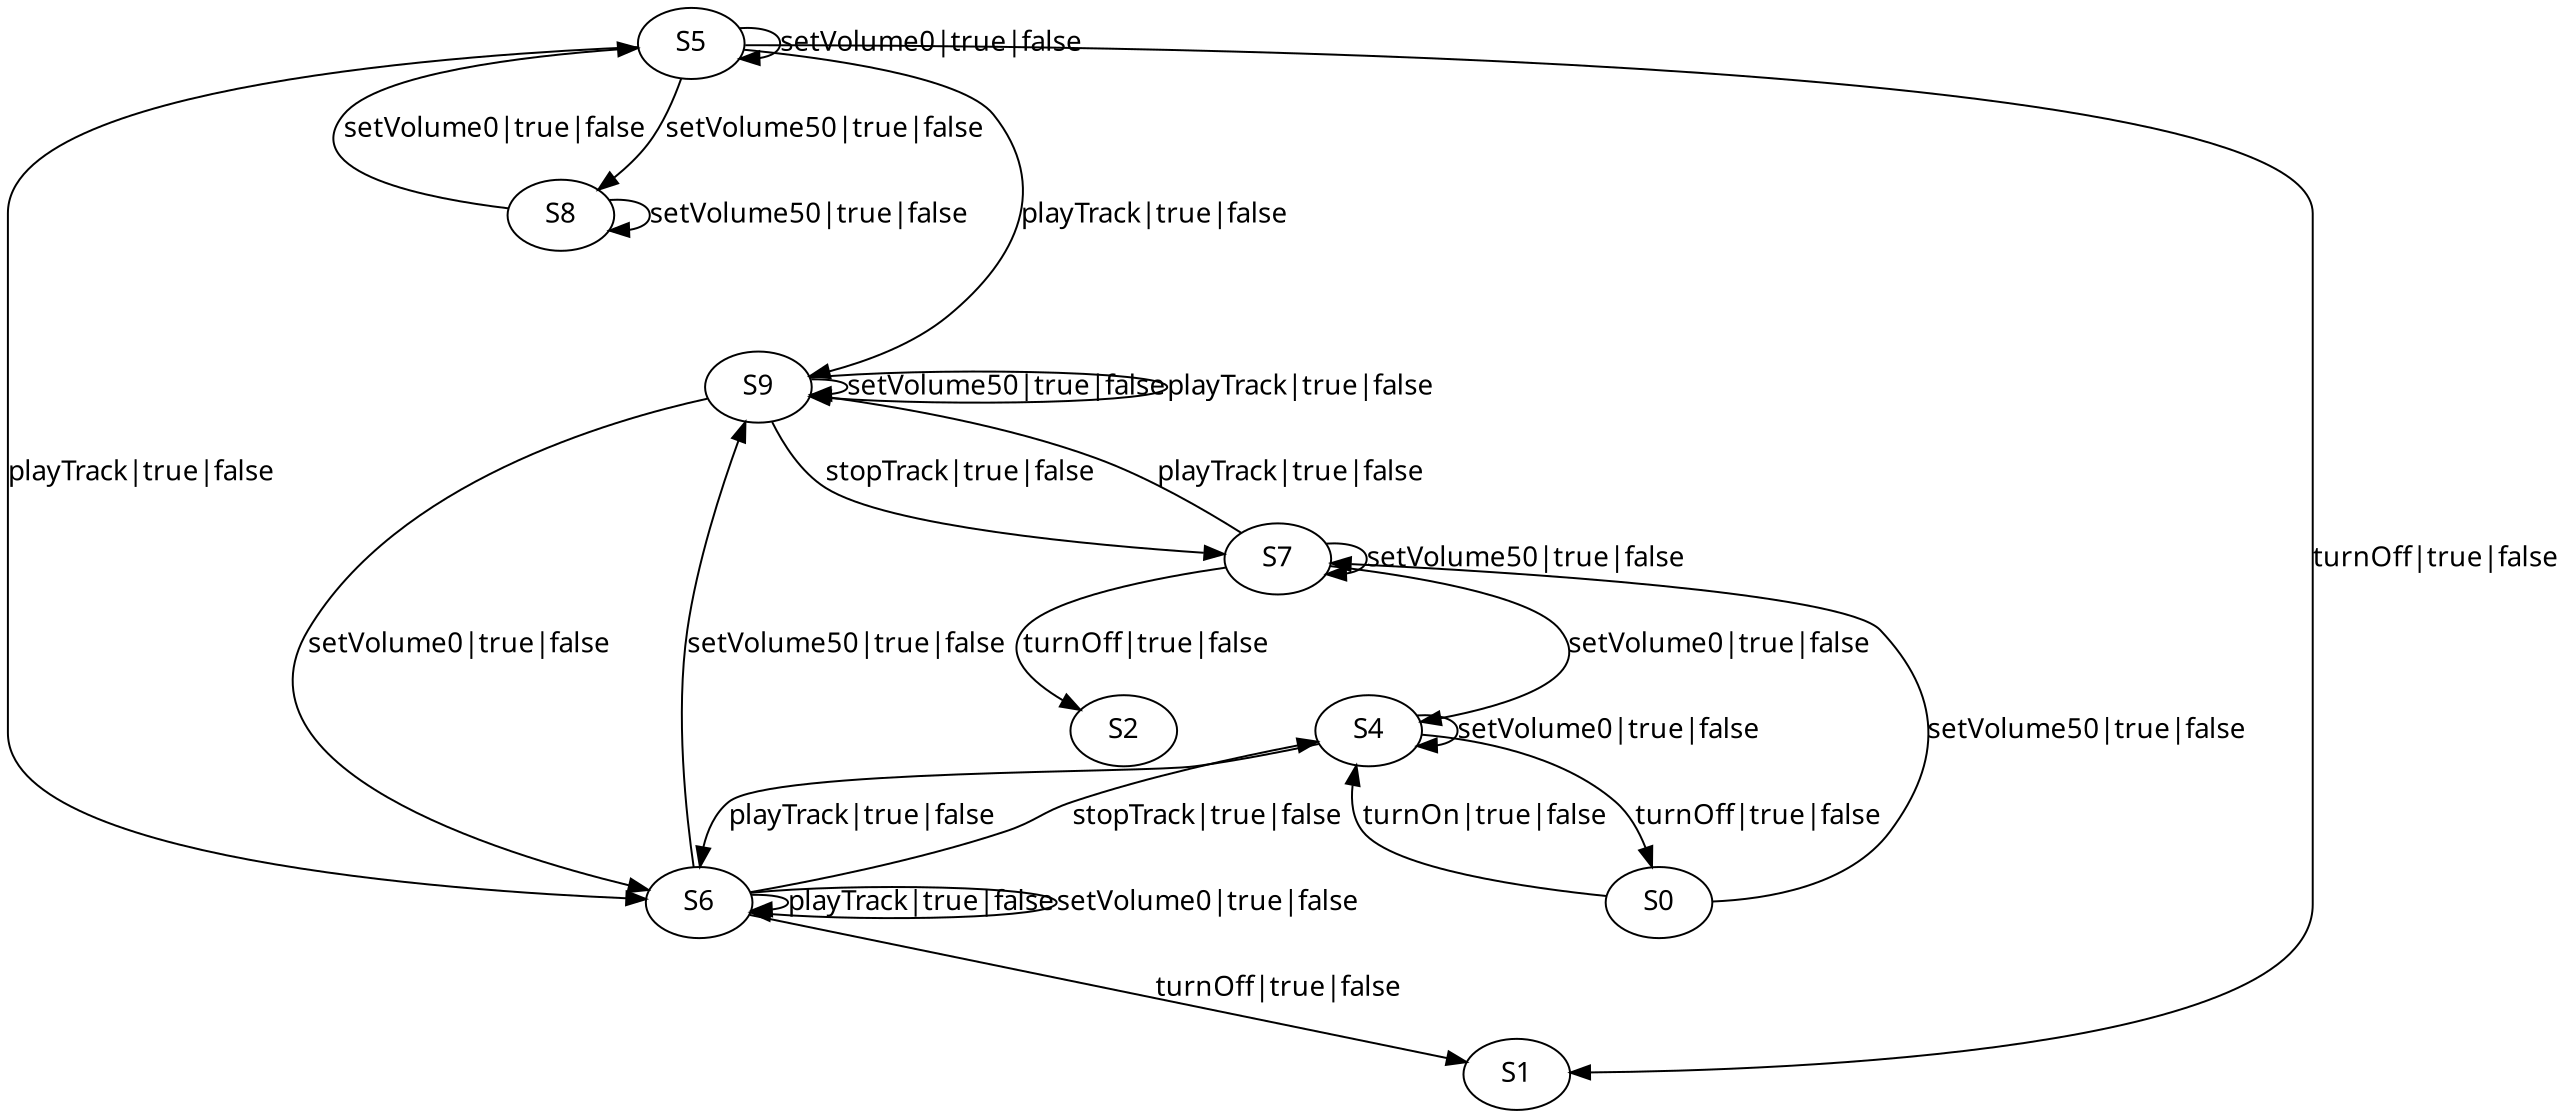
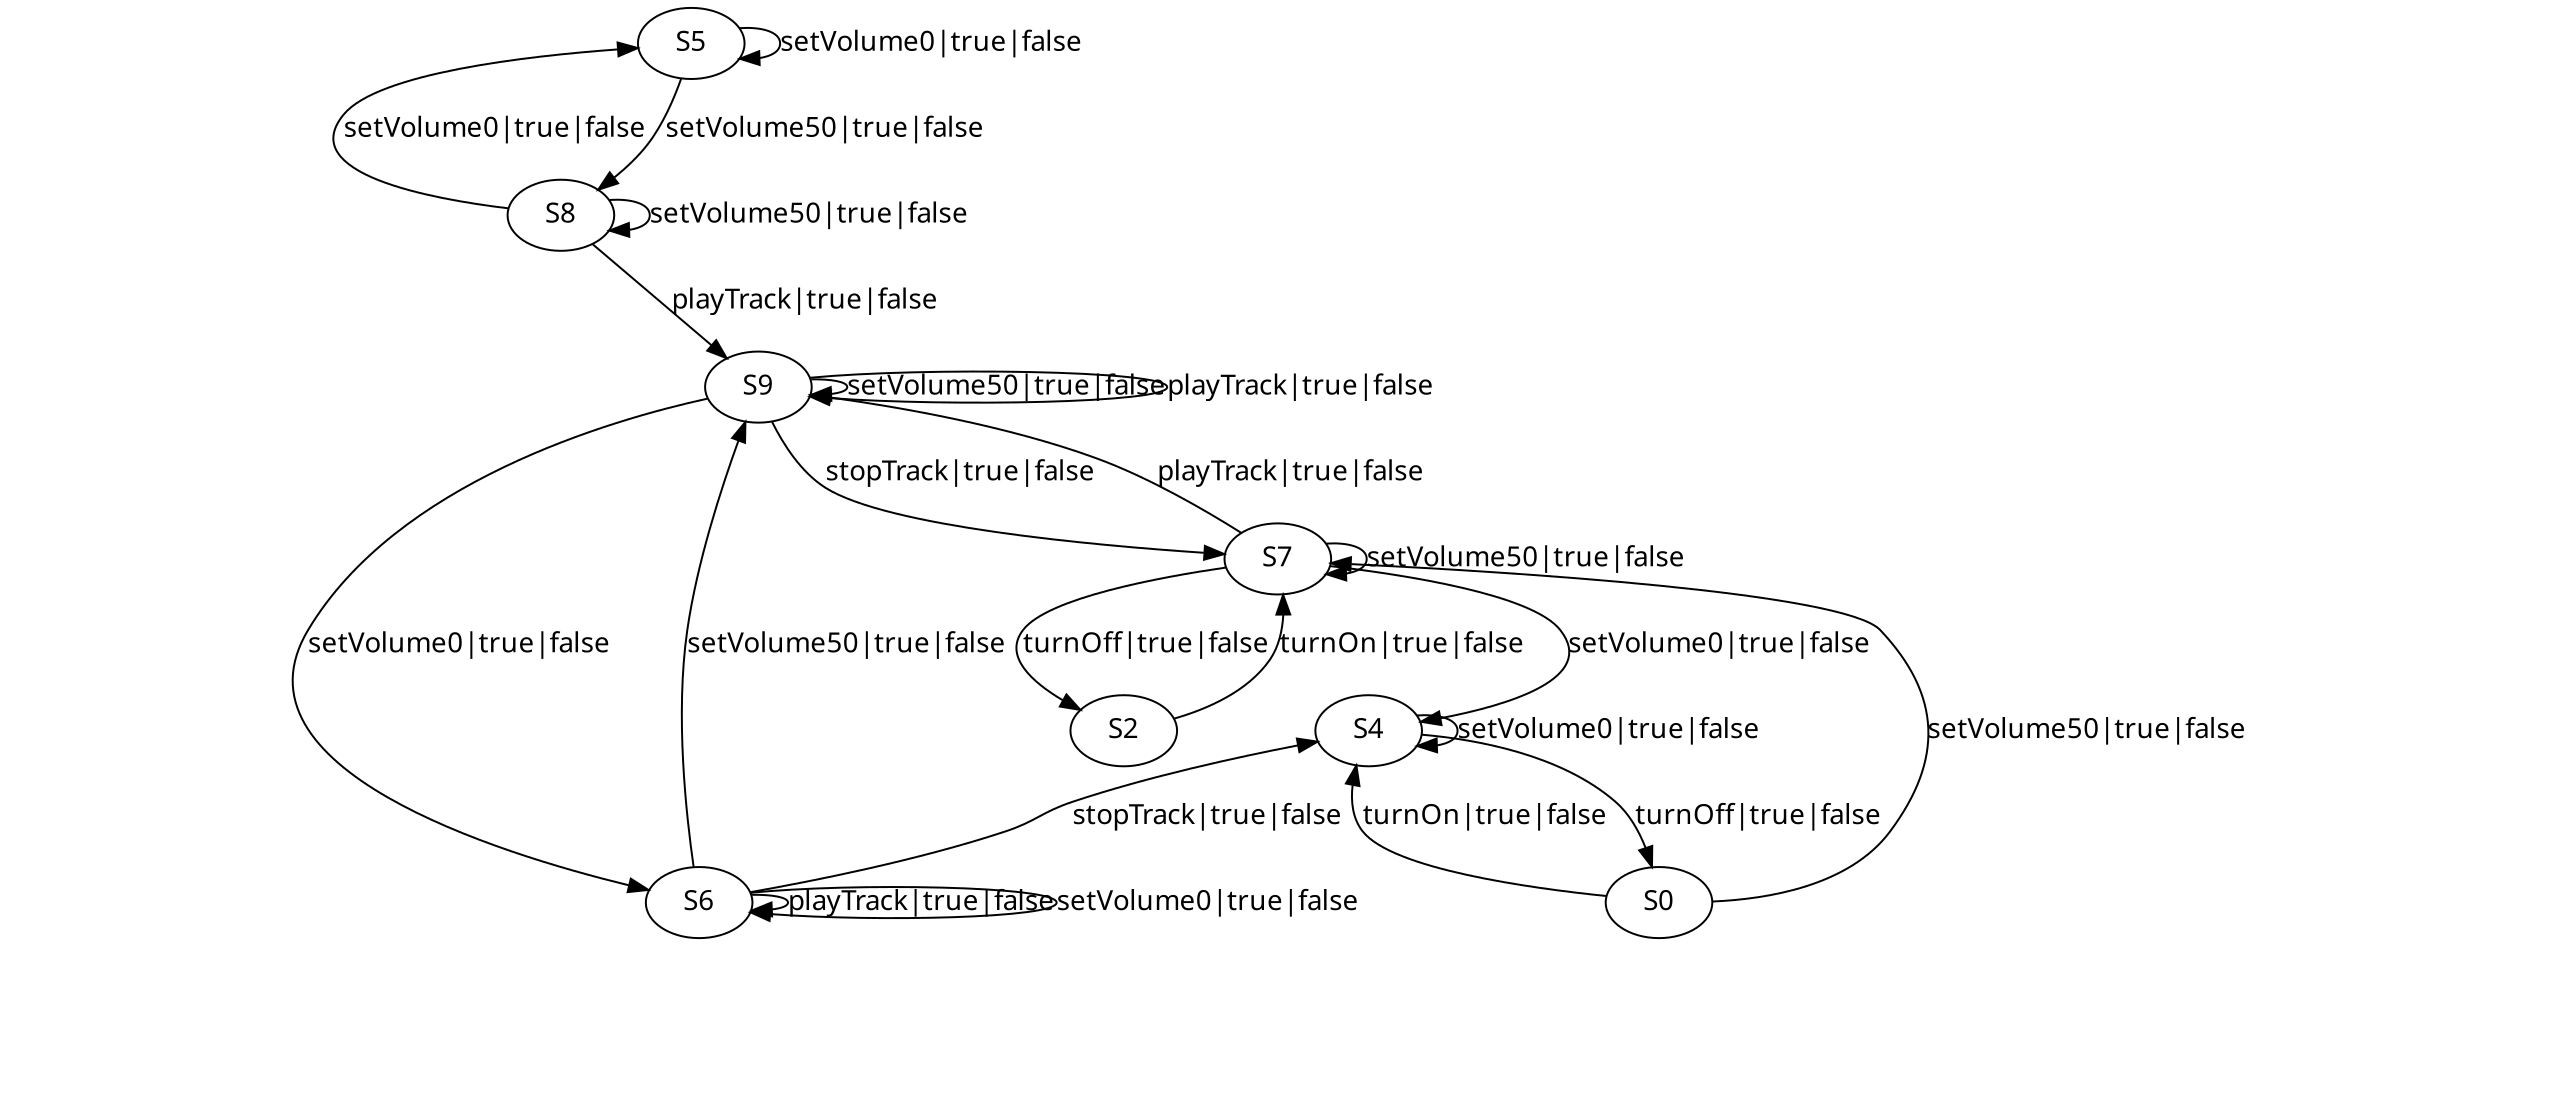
(1018, 161) -> (652, 295)
(8, 467) -> none
none -> (1247, 684)
(997, 773) -> none
(1517, 1074) -> none
